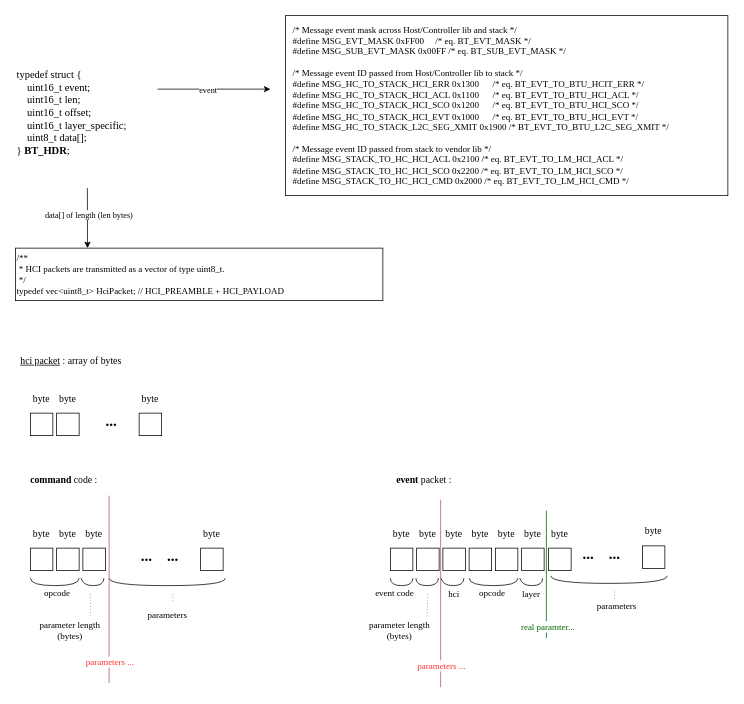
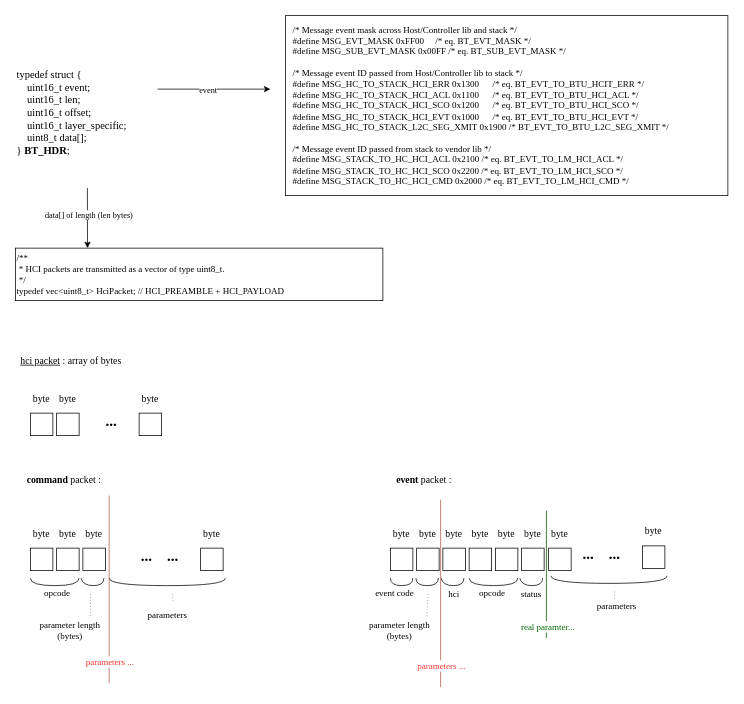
(64, 477) -> (64, 477)
(531, 594) -> (531, 594)
